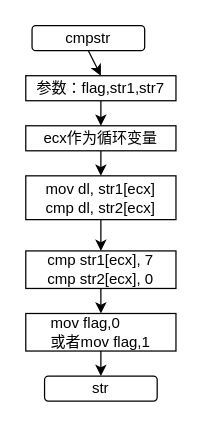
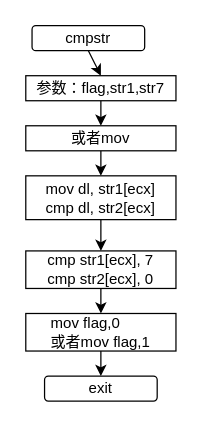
(101, 138) -> (101, 138)
(101, 388) -> (101, 388)
